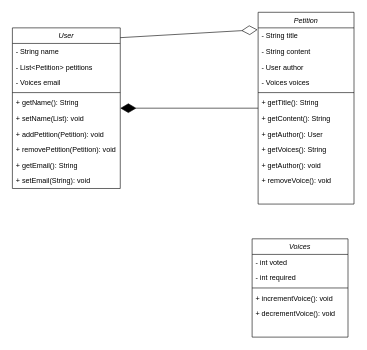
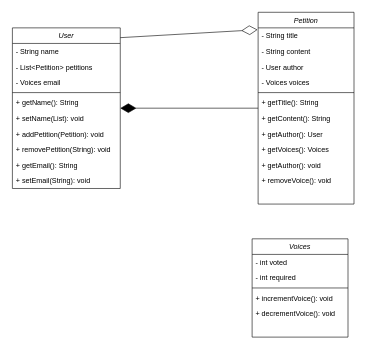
(73, 150) -> (70, 150)
(299, 150) -> (299, 150)
